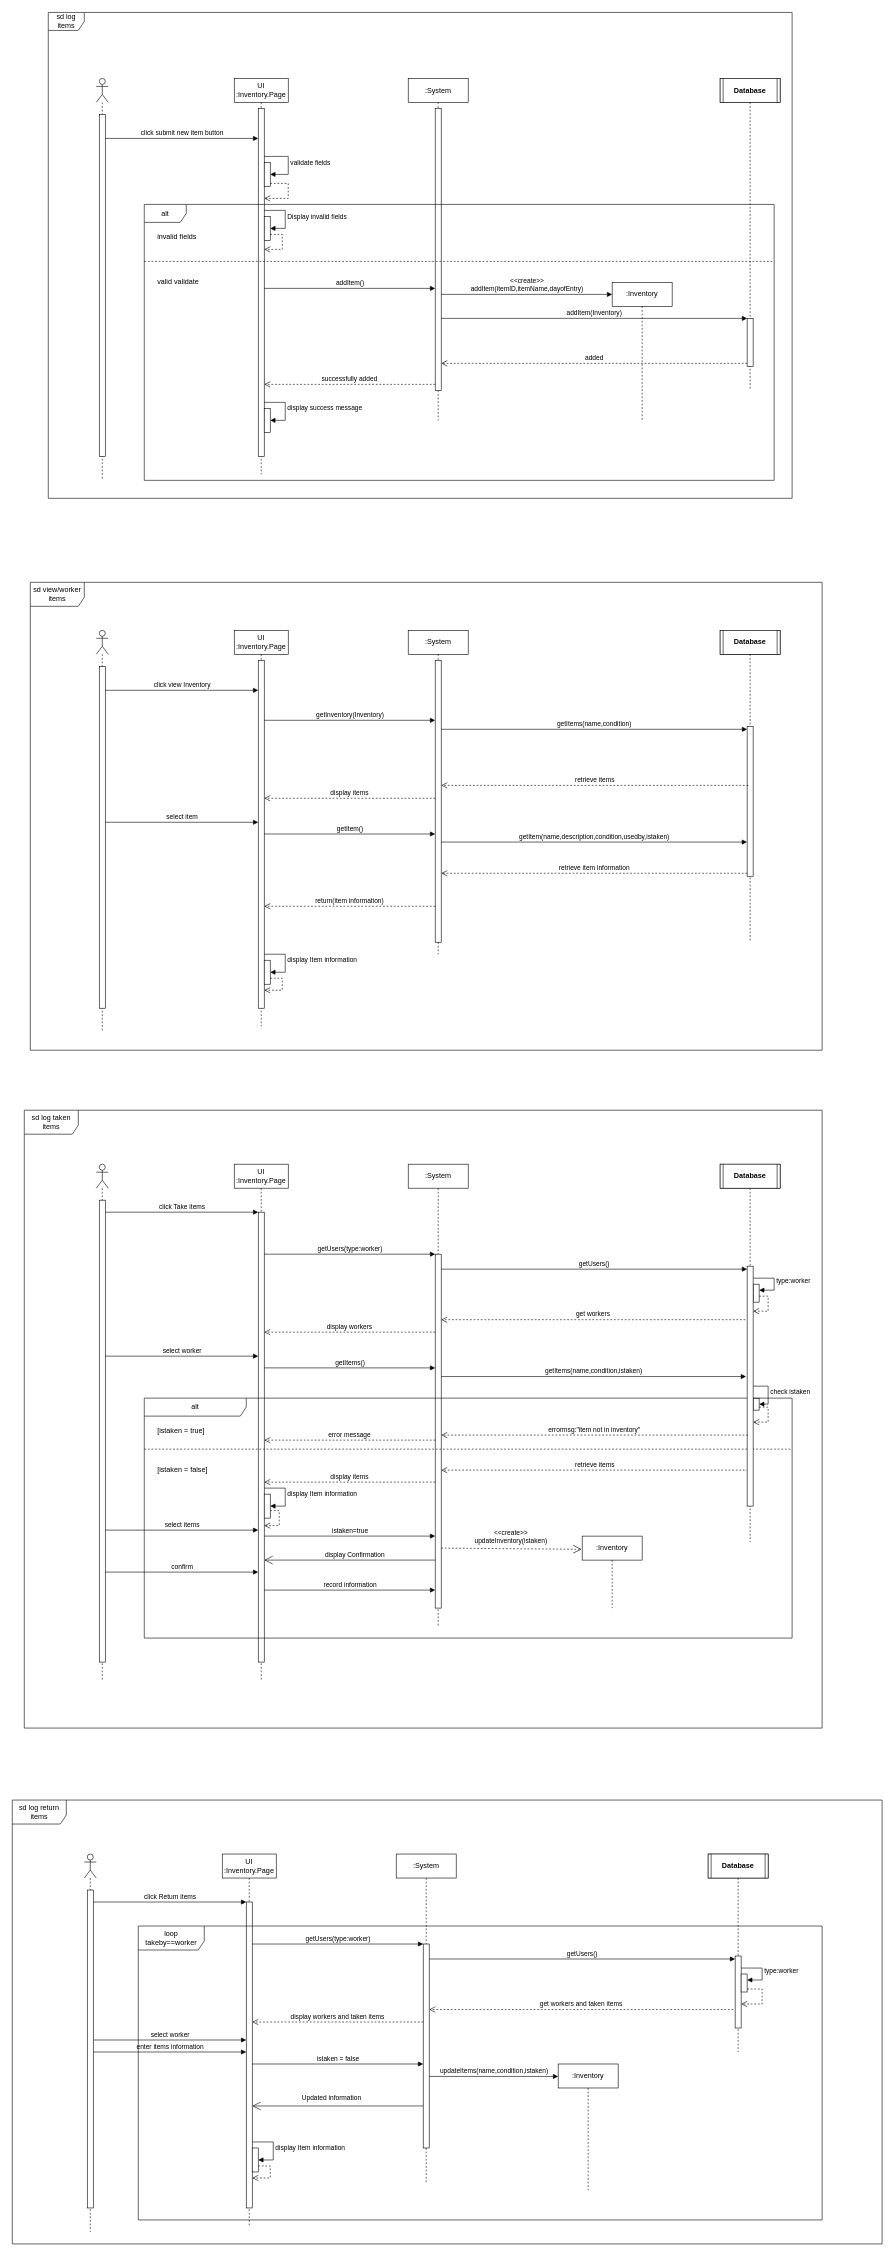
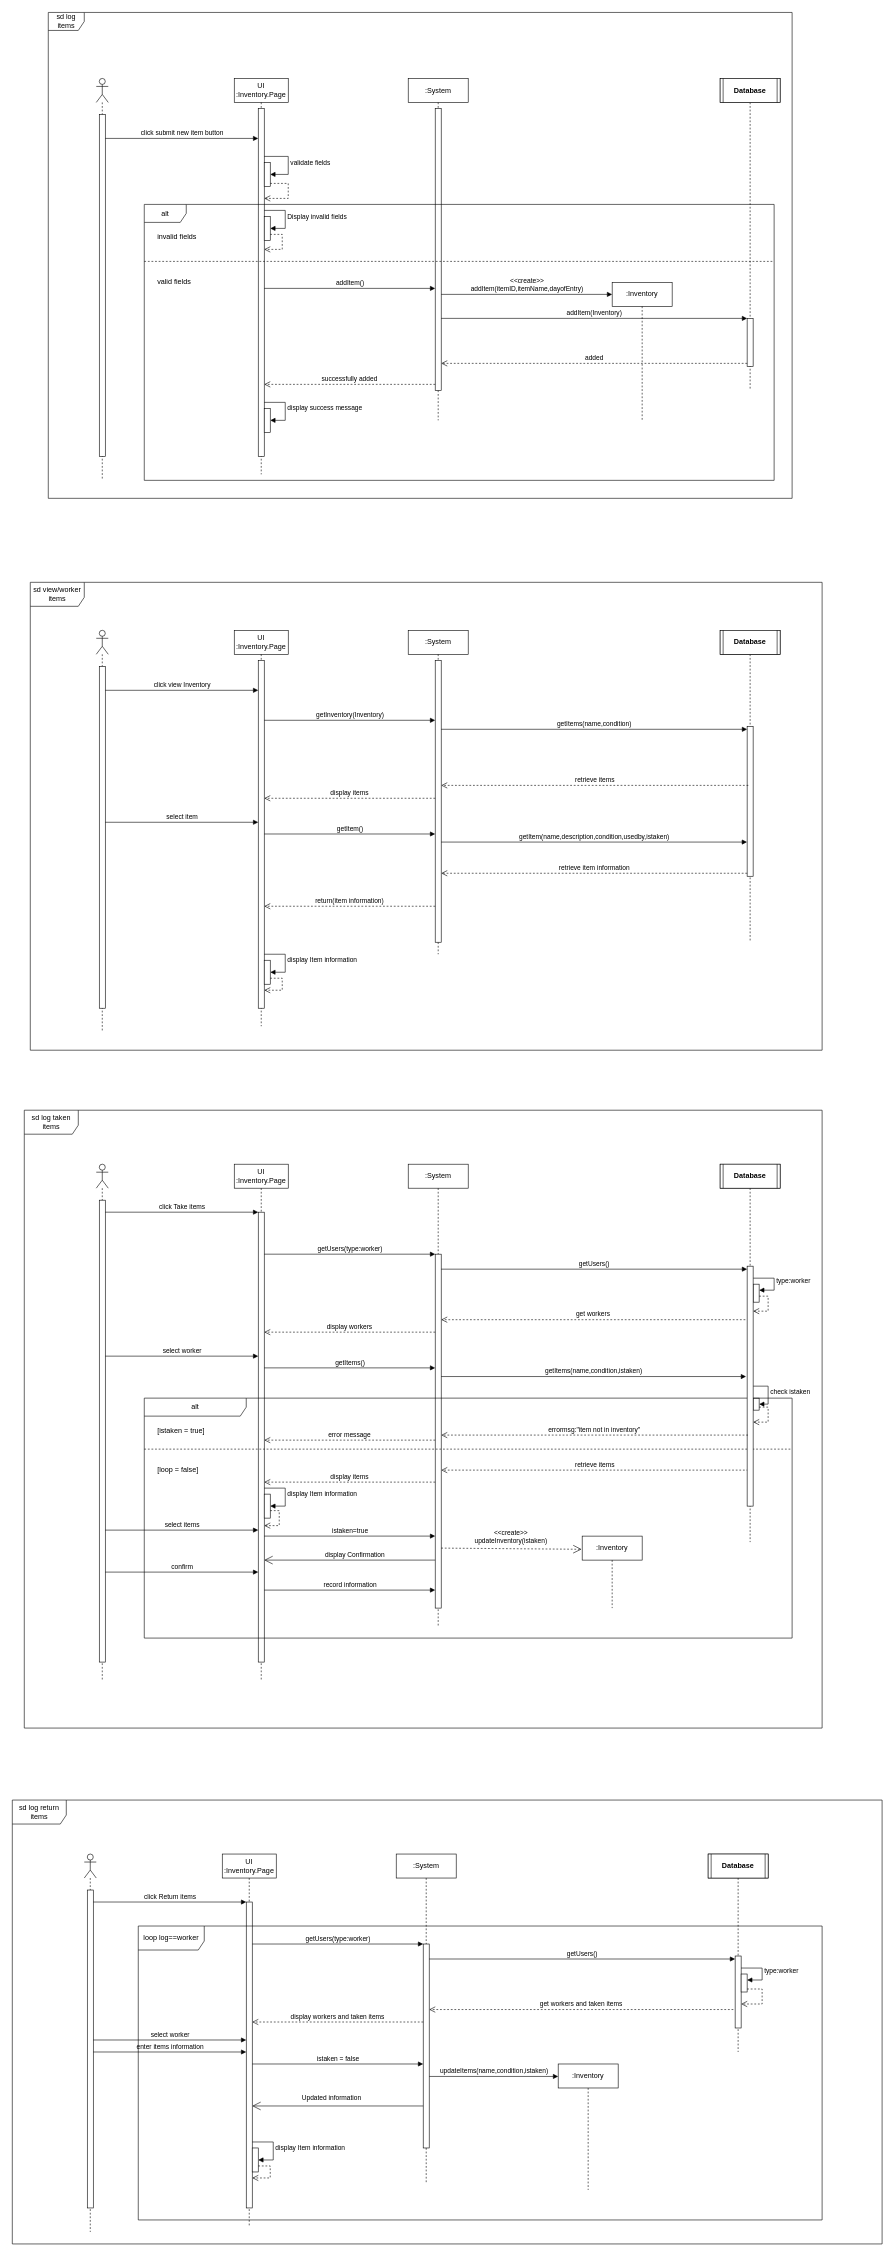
(181, 282) -> (177, 282)
(188, 1470) -> (182, 1470)
(171, 1938) -> (171, 1938)
